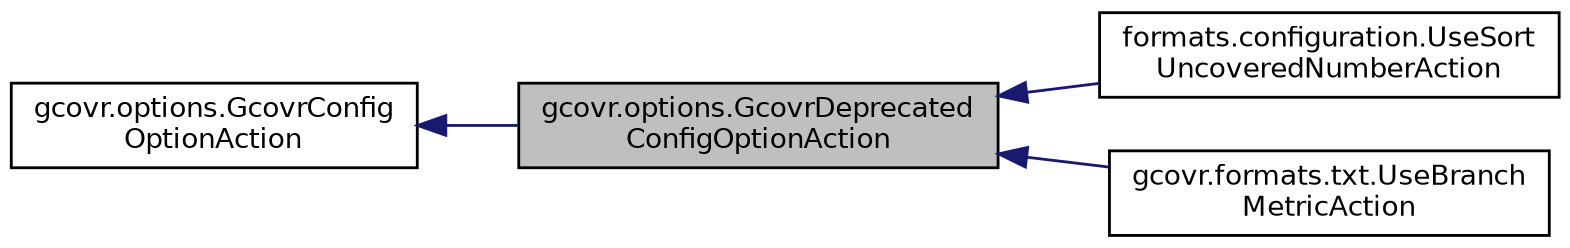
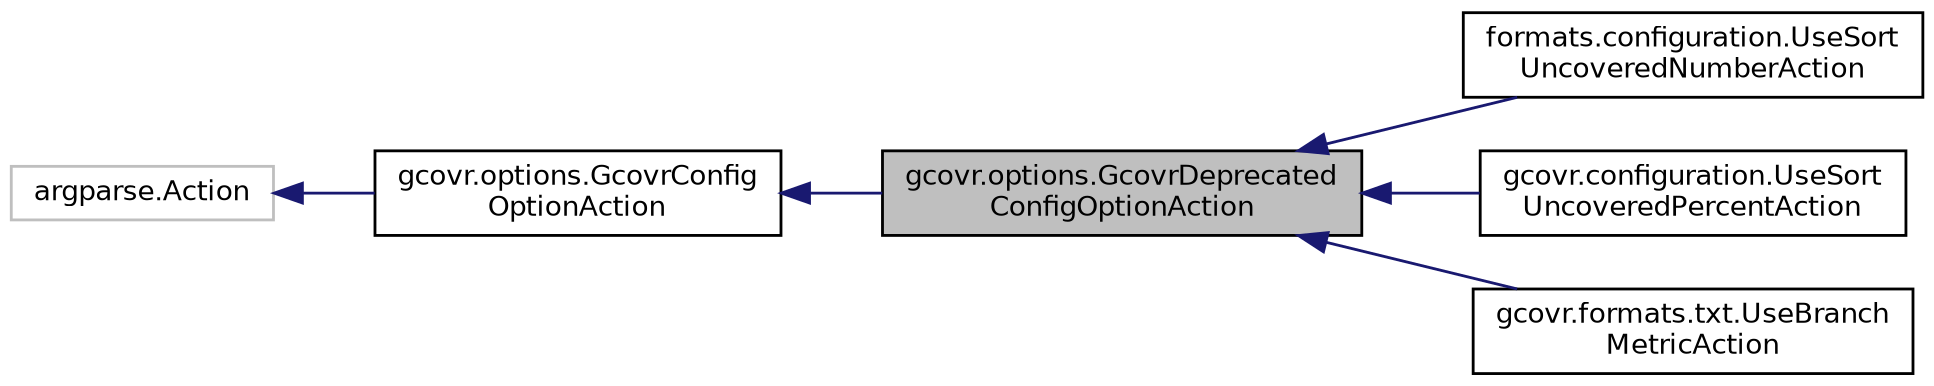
none -> (142, 193)
none -> (1693, 193)
